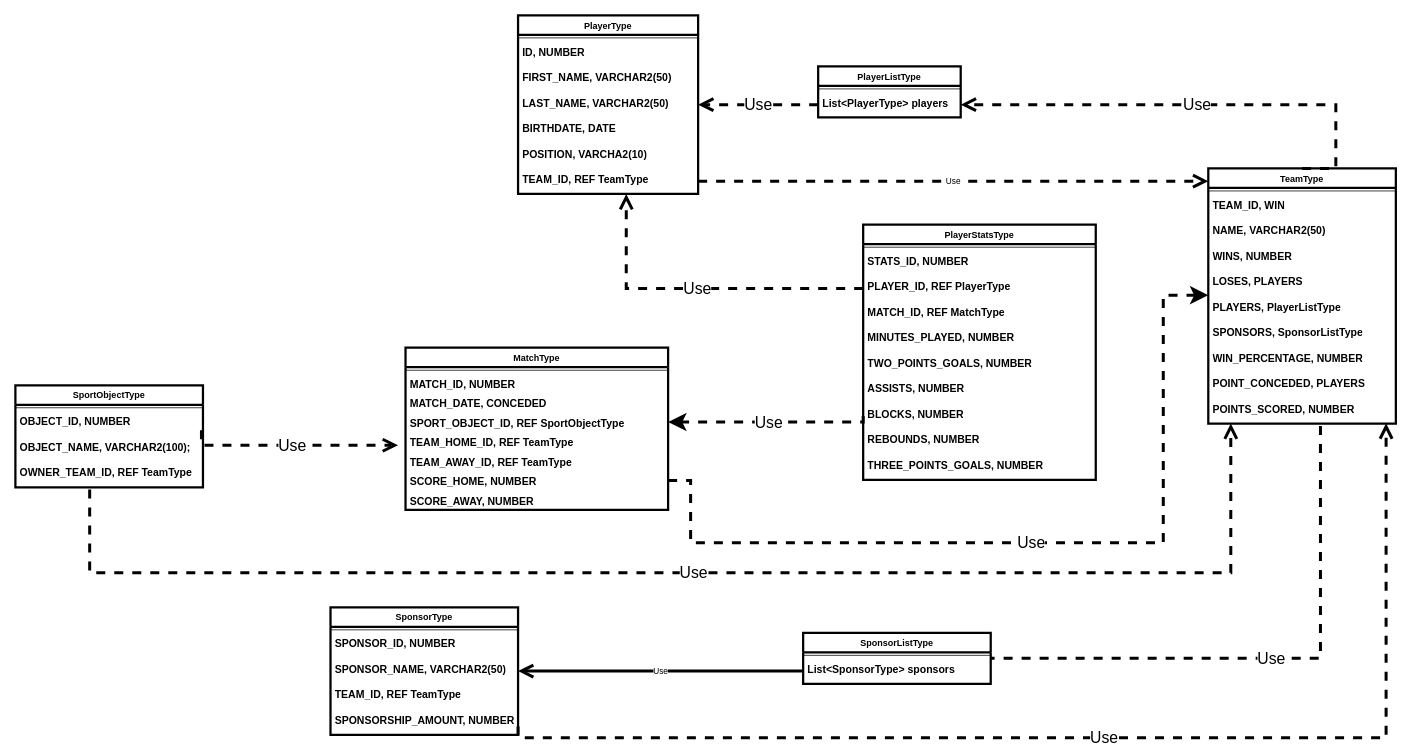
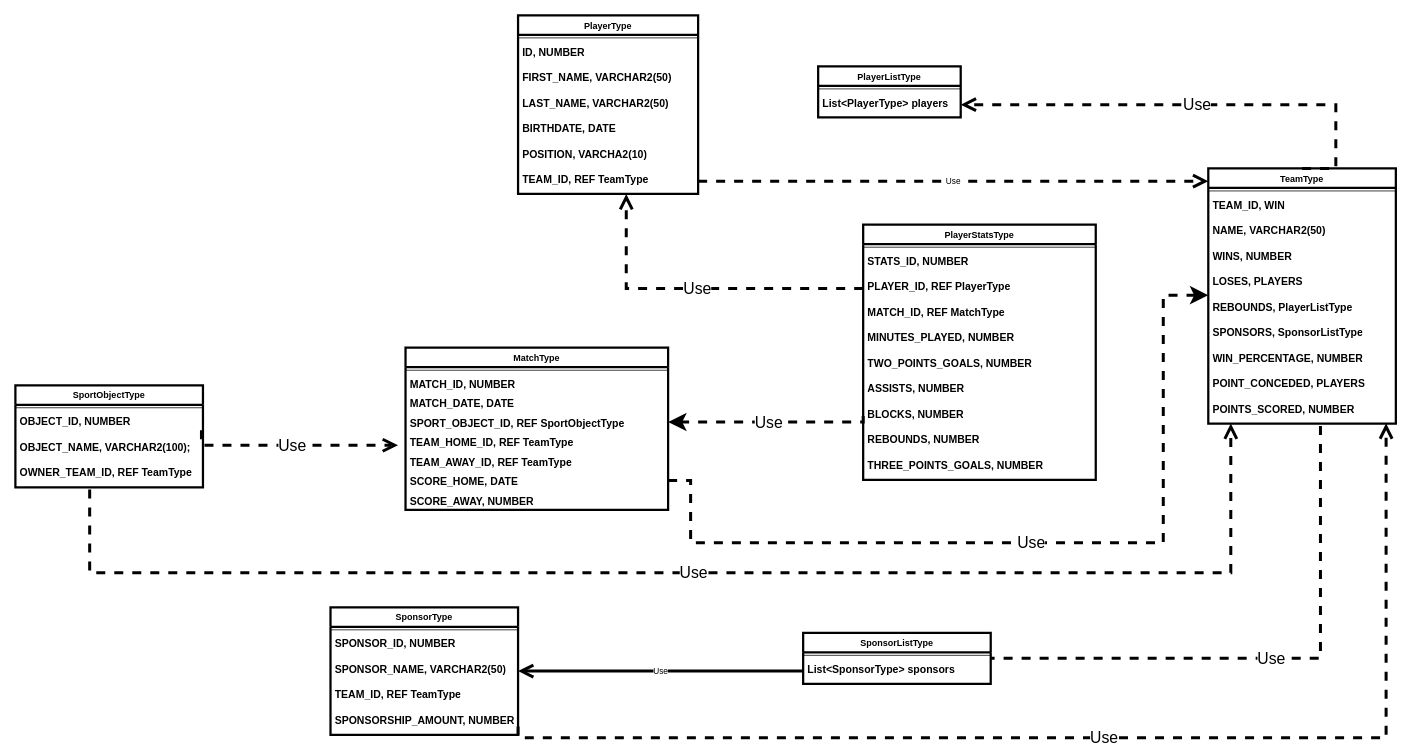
(760, 105) -> none
(1275, 307) -> (1277, 307)
(466, 404) -> (454, 404)
(460, 482) -> (454, 482)
